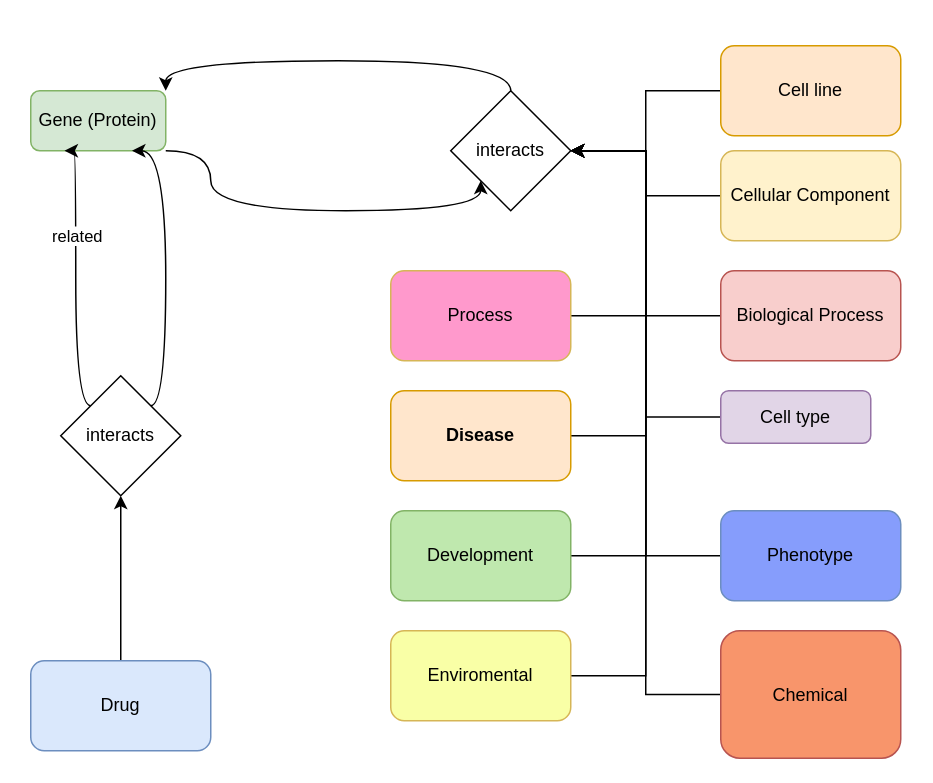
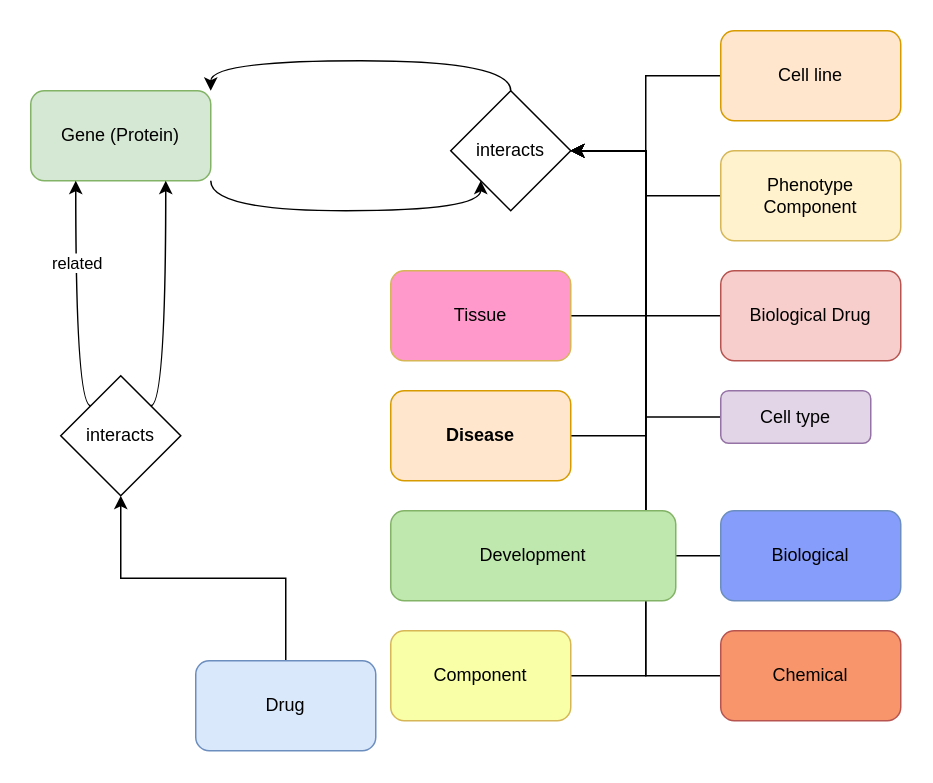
(811, 91) -> (811, 76)
(98, 121) -> (121, 136)
(811, 196) -> (811, 196)
(481, 316) -> (481, 316)
(811, 316) -> (811, 316)
(481, 556) -> (533, 556)
(811, 556) -> (811, 556)
(481, 676) -> (481, 676)
(811, 695) -> (811, 676)
(121, 706) -> (286, 706)
